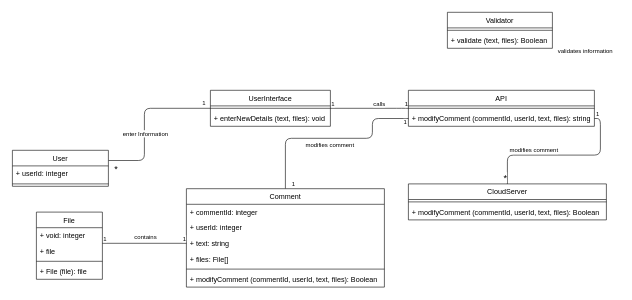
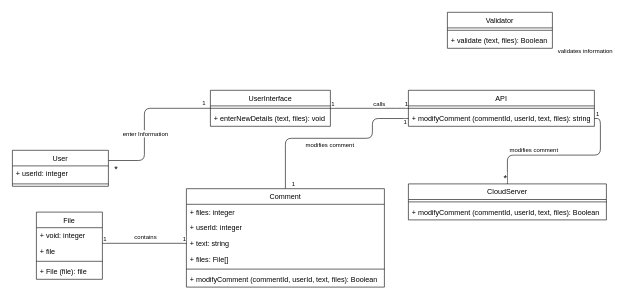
(226, 212) -> (216, 212)
